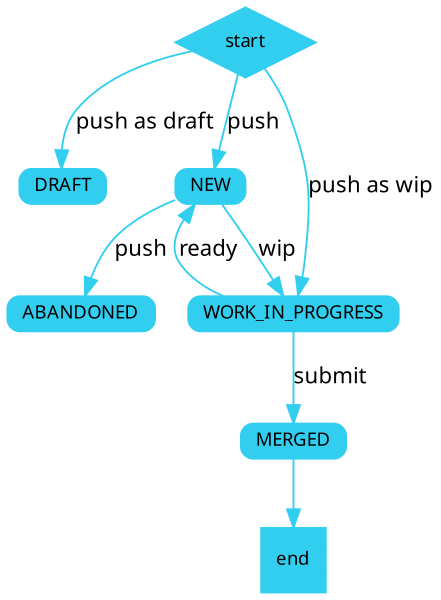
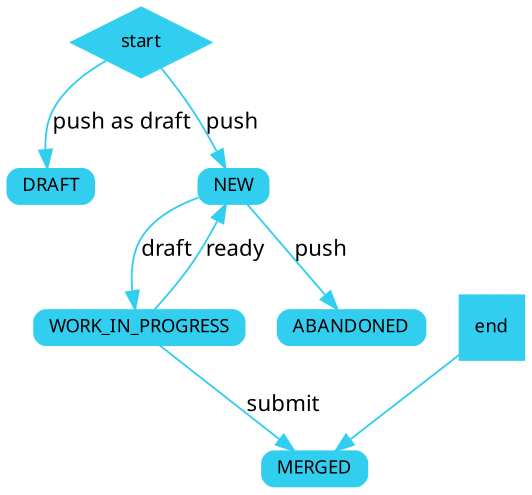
(305, 169) -> none
(278, 250) -> (167, 250)
(293, 484) -> (405, 397)
